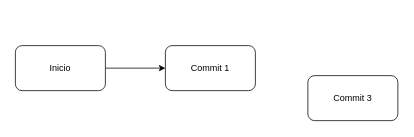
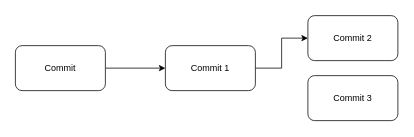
none -> (353, 38)
none -> (282, 54)
(60, 68) -> (60, 68)
